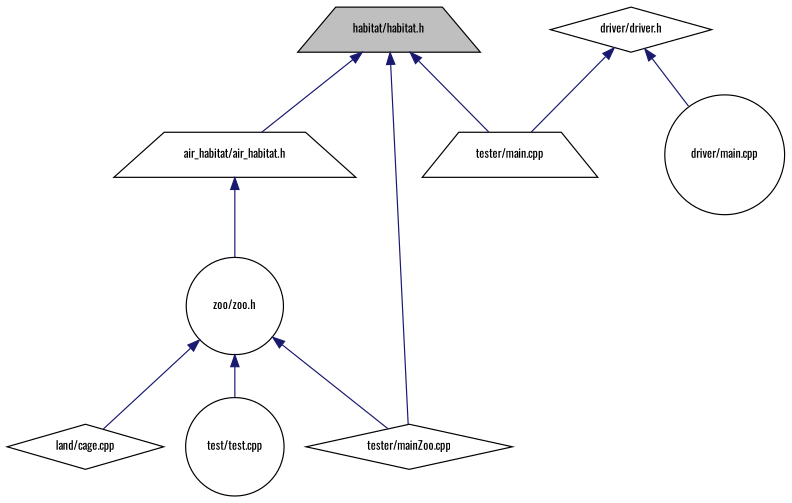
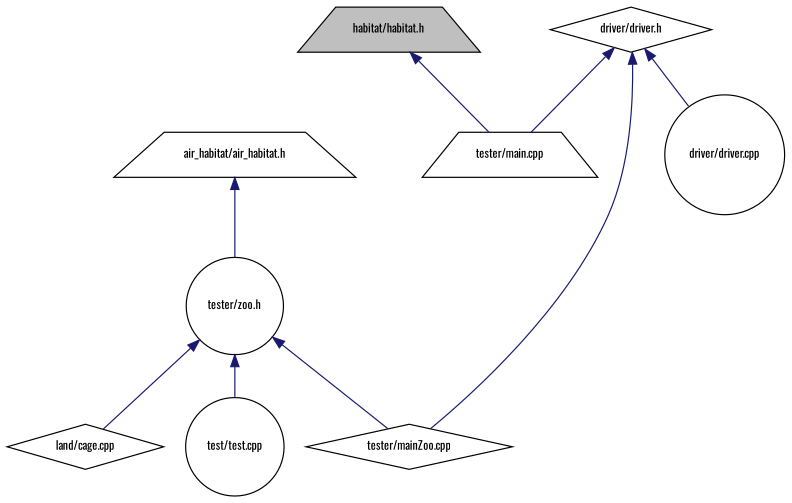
(307, 96) -> none
(725, 155) -> (725, 155)
(399, 244) -> (577, 270)
(235, 306) -> (235, 306)
